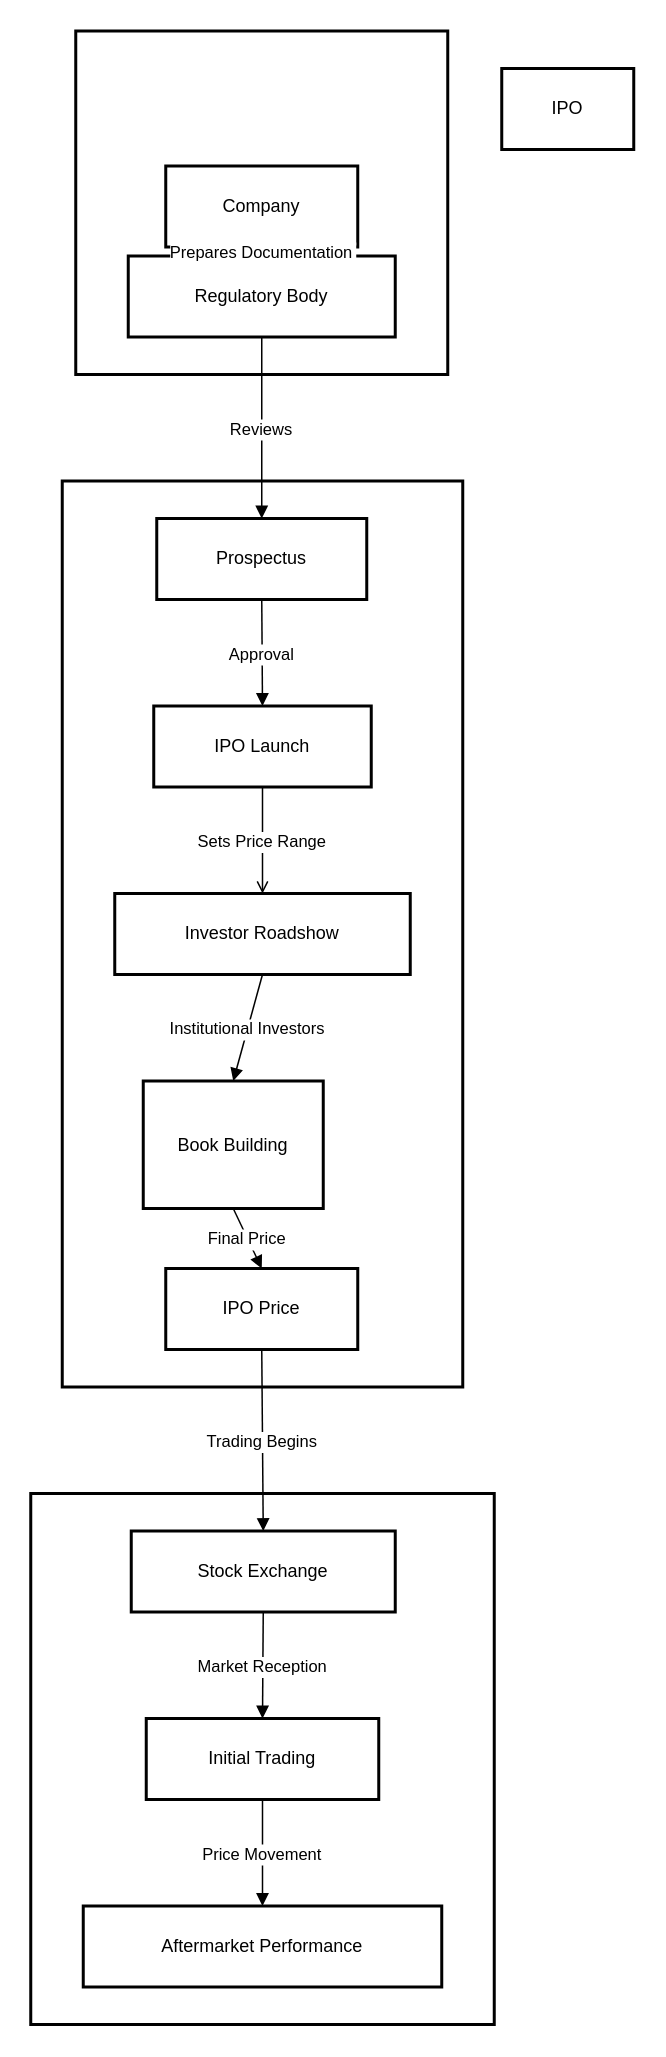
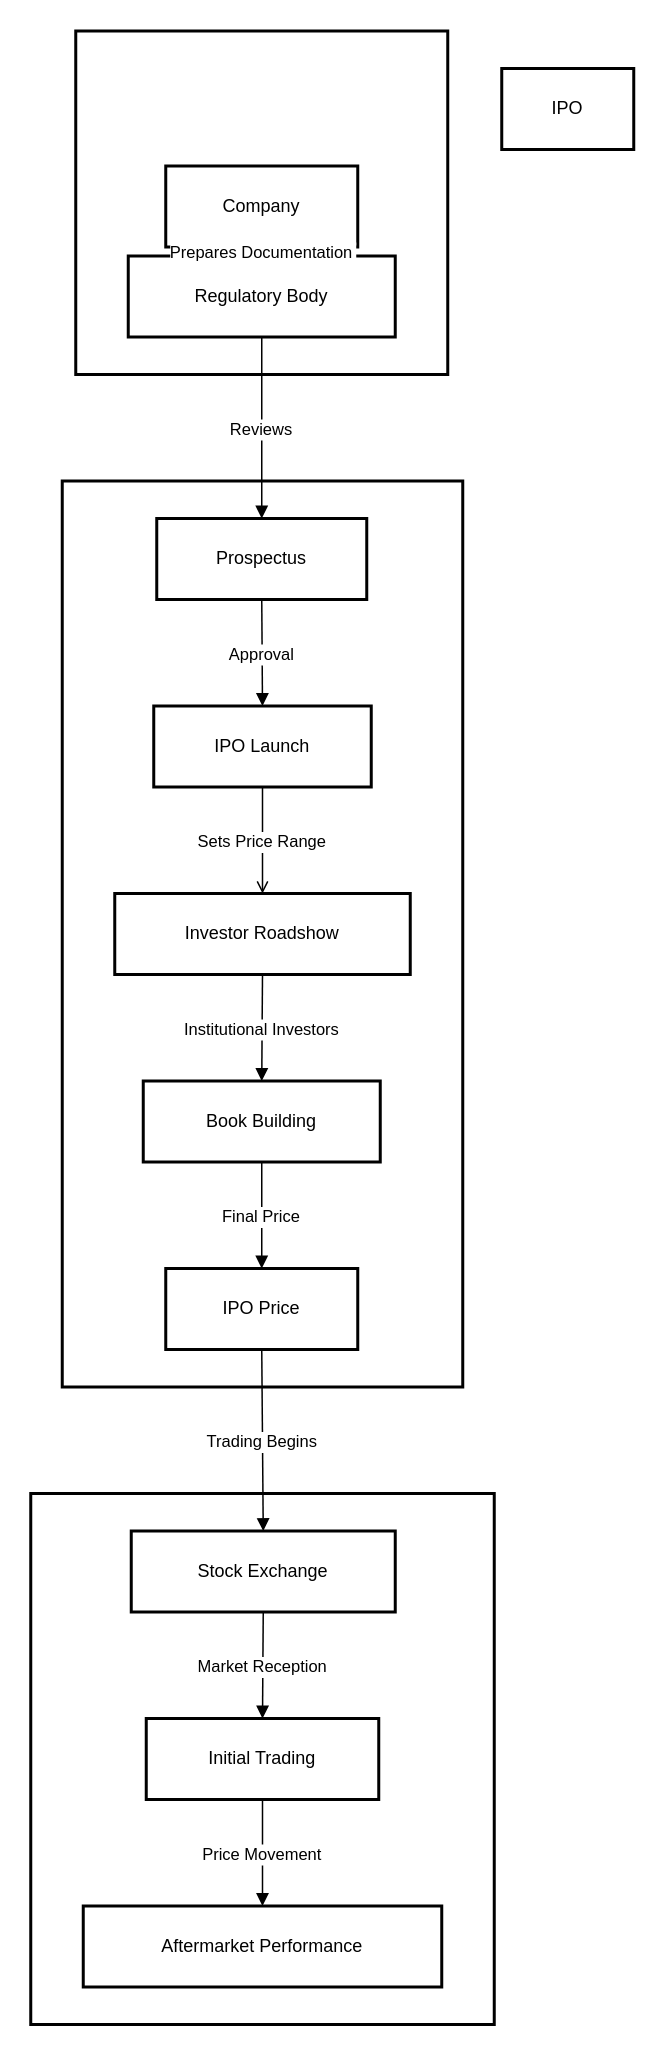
(233, 1145) -> (262, 1121)
